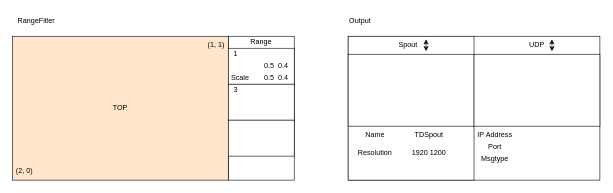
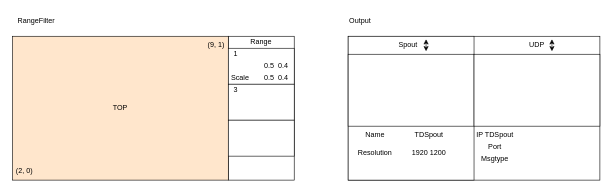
(216, 45) -> (216, 45)
(495, 135) -> (495, 135)
